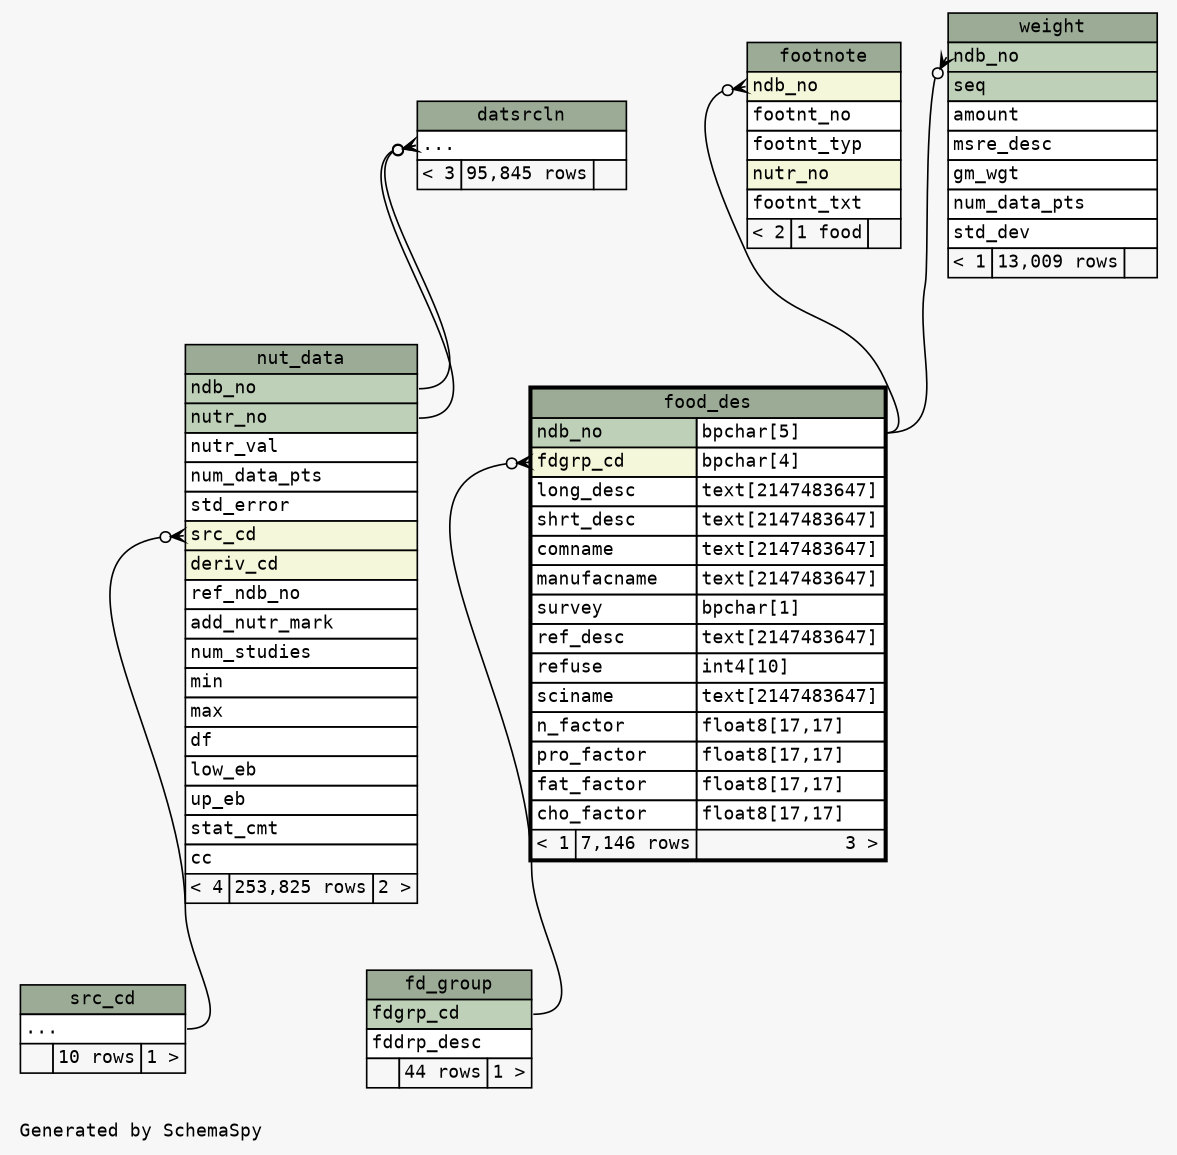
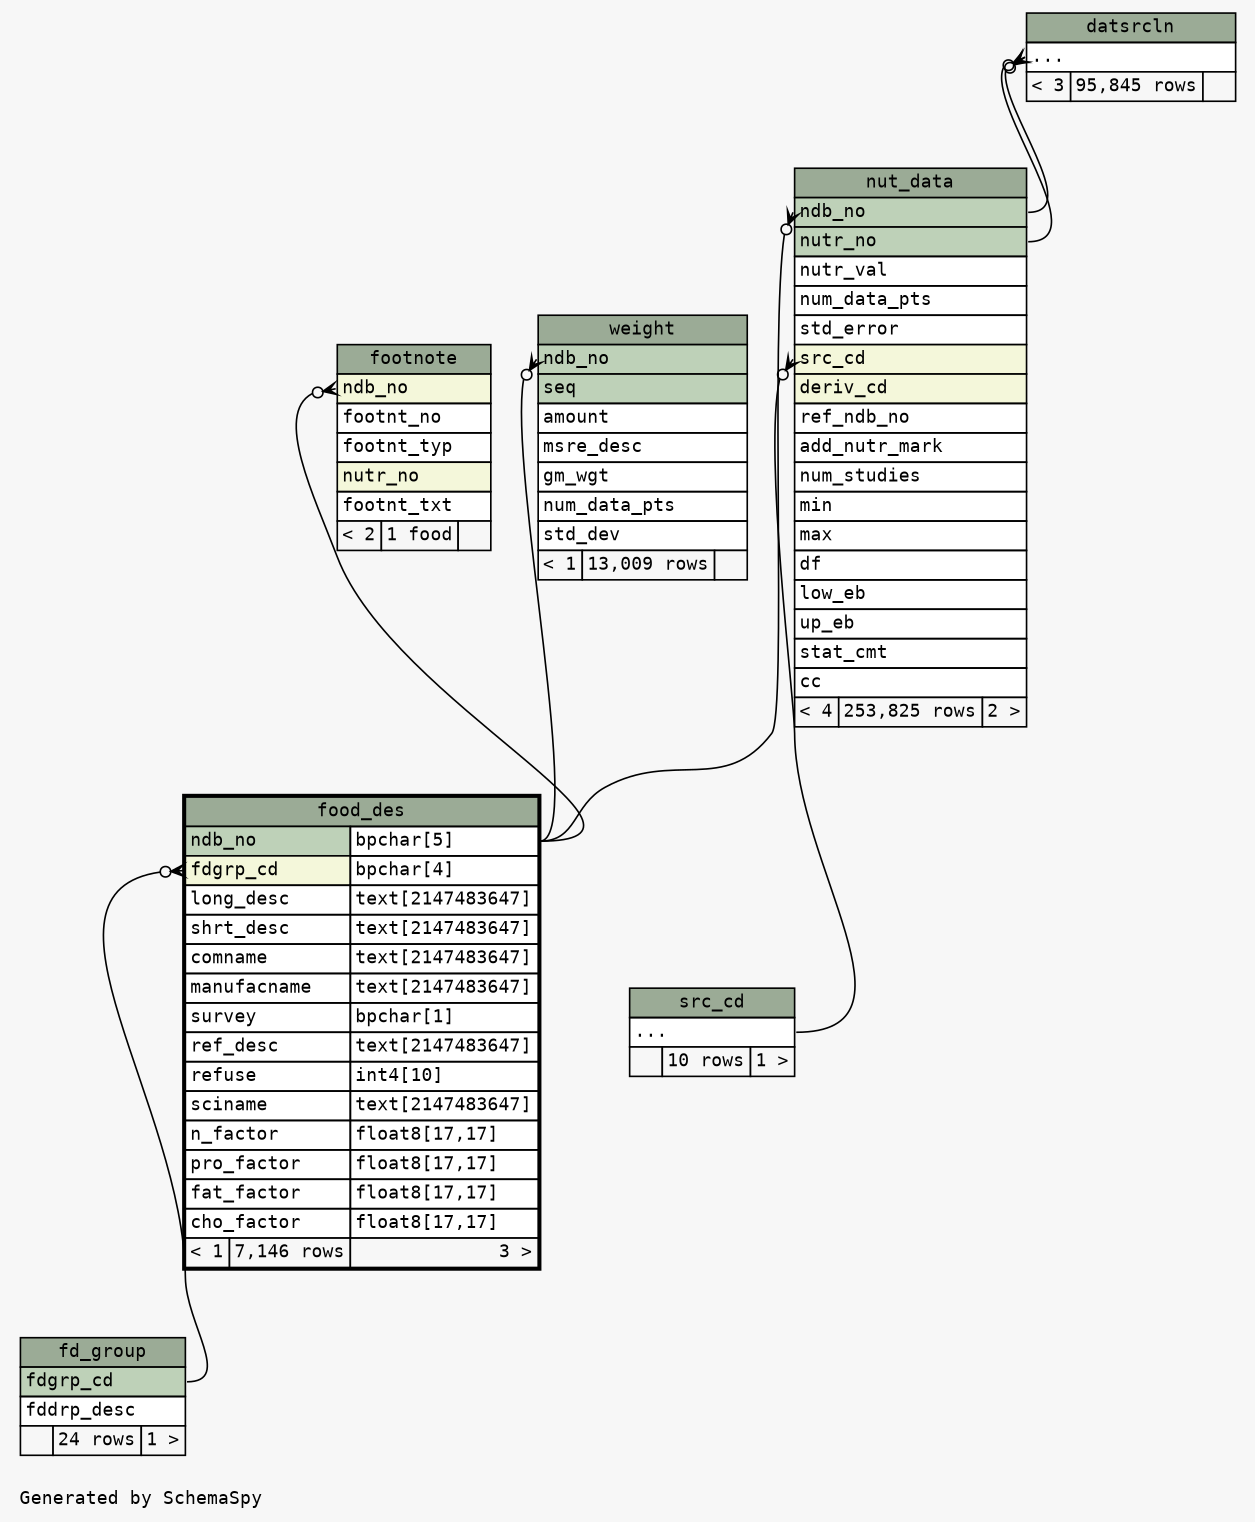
none -> (778, 657)
(443, 1072) -> (97, 1440)
